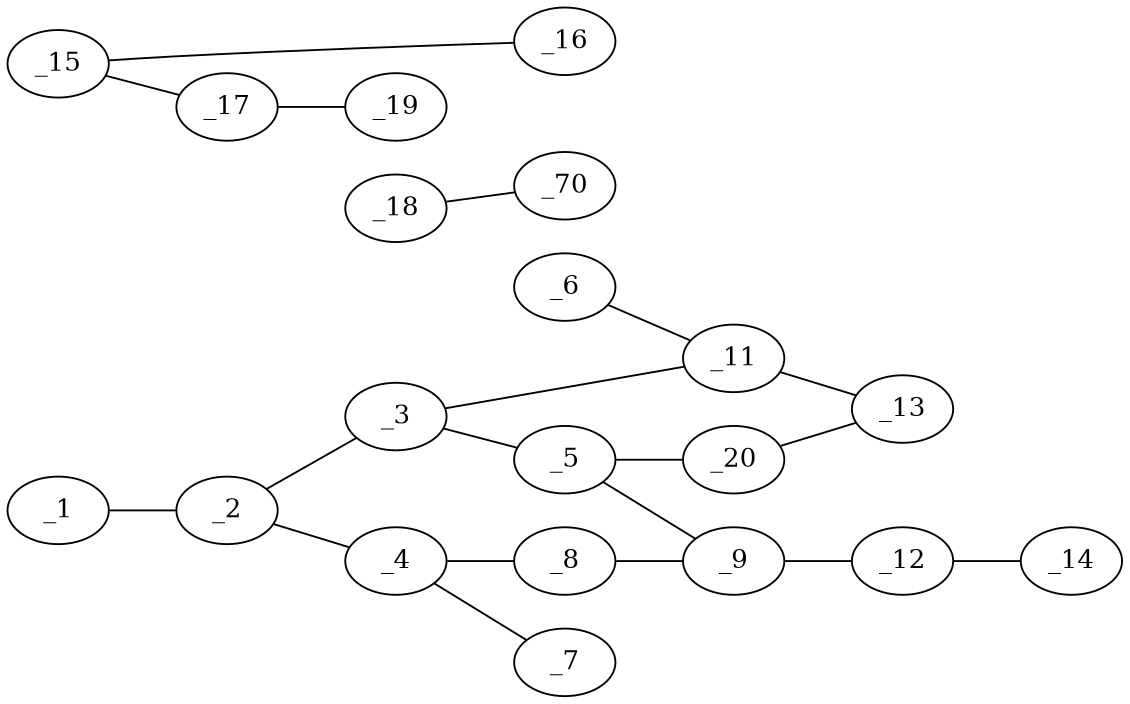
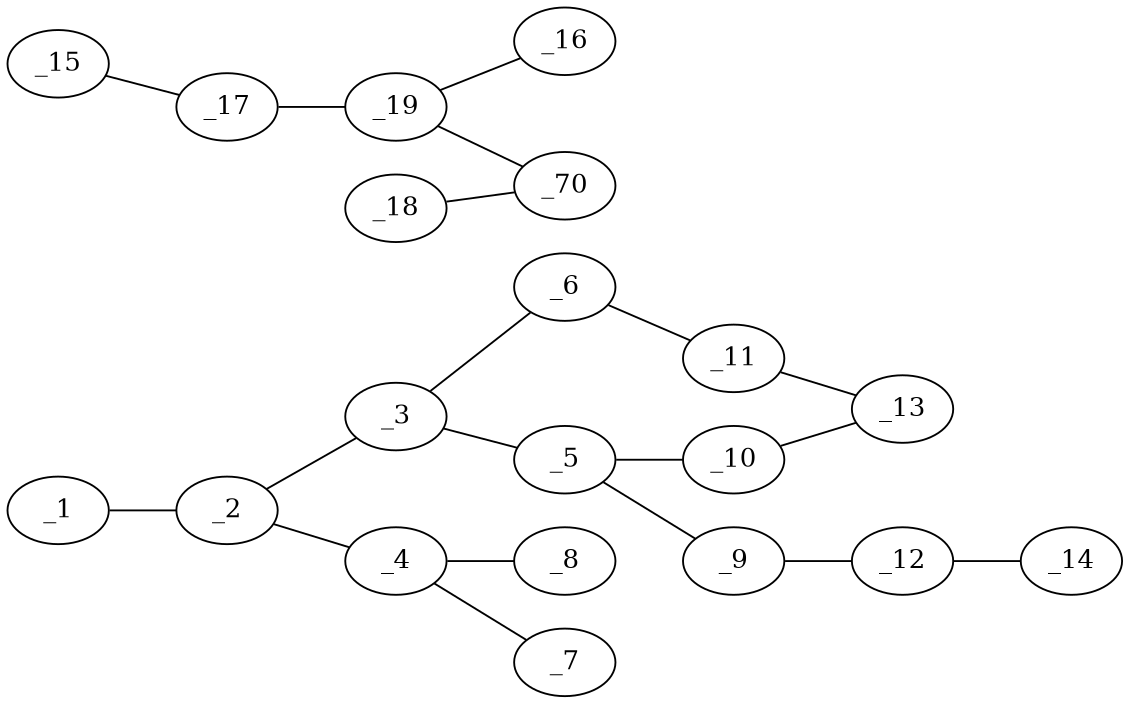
(311, 50) -> (480, 74)
none -> (480, 146)
(565, 387) -> (480, 352)
(734, 460) -> (734, 460)
(650, 561) -> none
